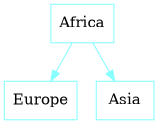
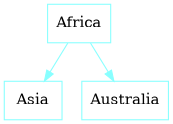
(41, 101) -> none
none -> (125, 101)
